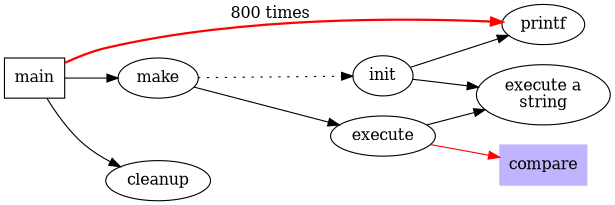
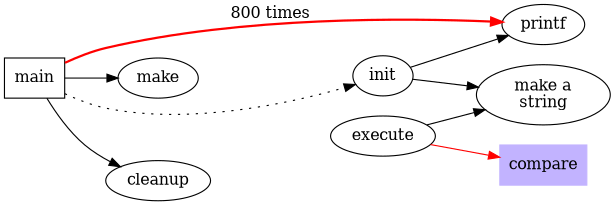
(270, 77) -> (204, 113)
(543, 95) -> (543, 95)
(261, 105) -> none
